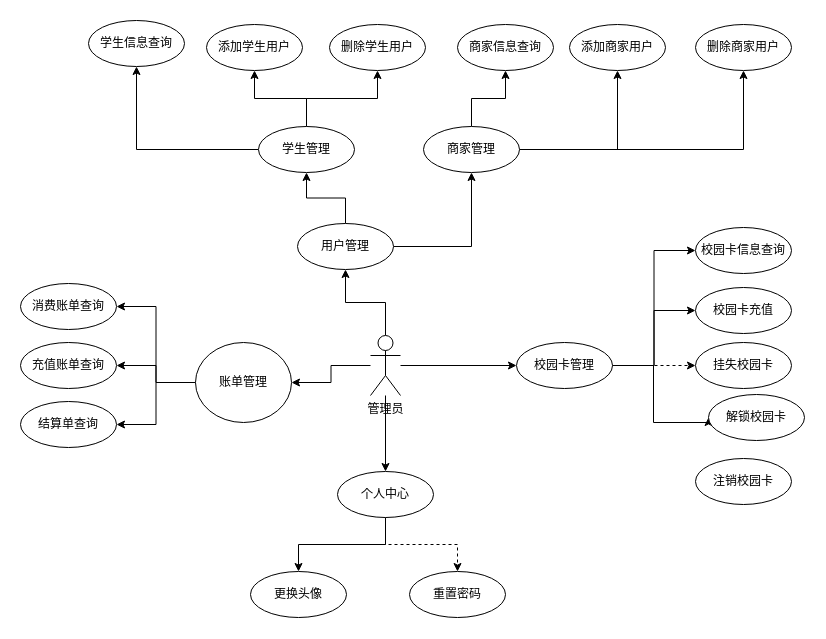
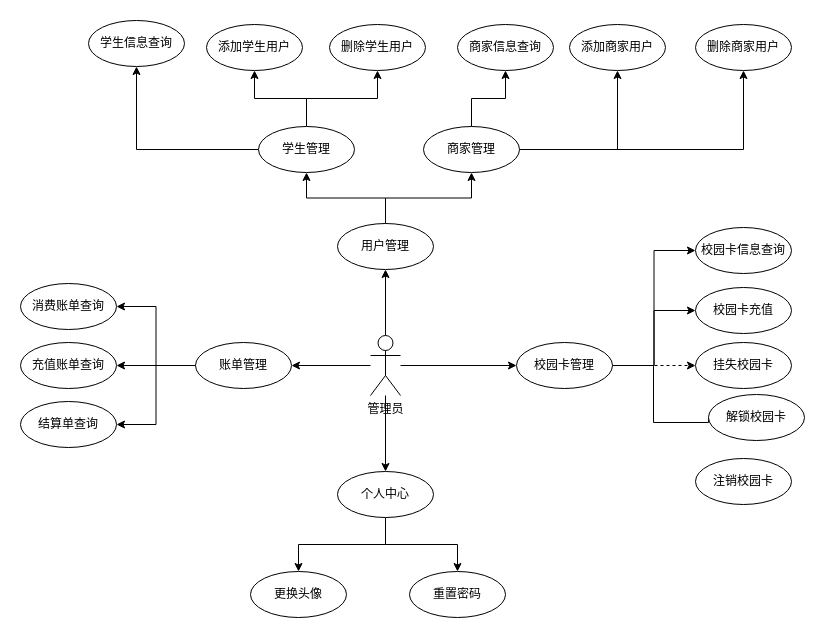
(346, 247) -> (386, 247)
(244, 383) -> (244, 366)
(707, 423) -> (709, 423)
(433, 545) -> (433, 545)
